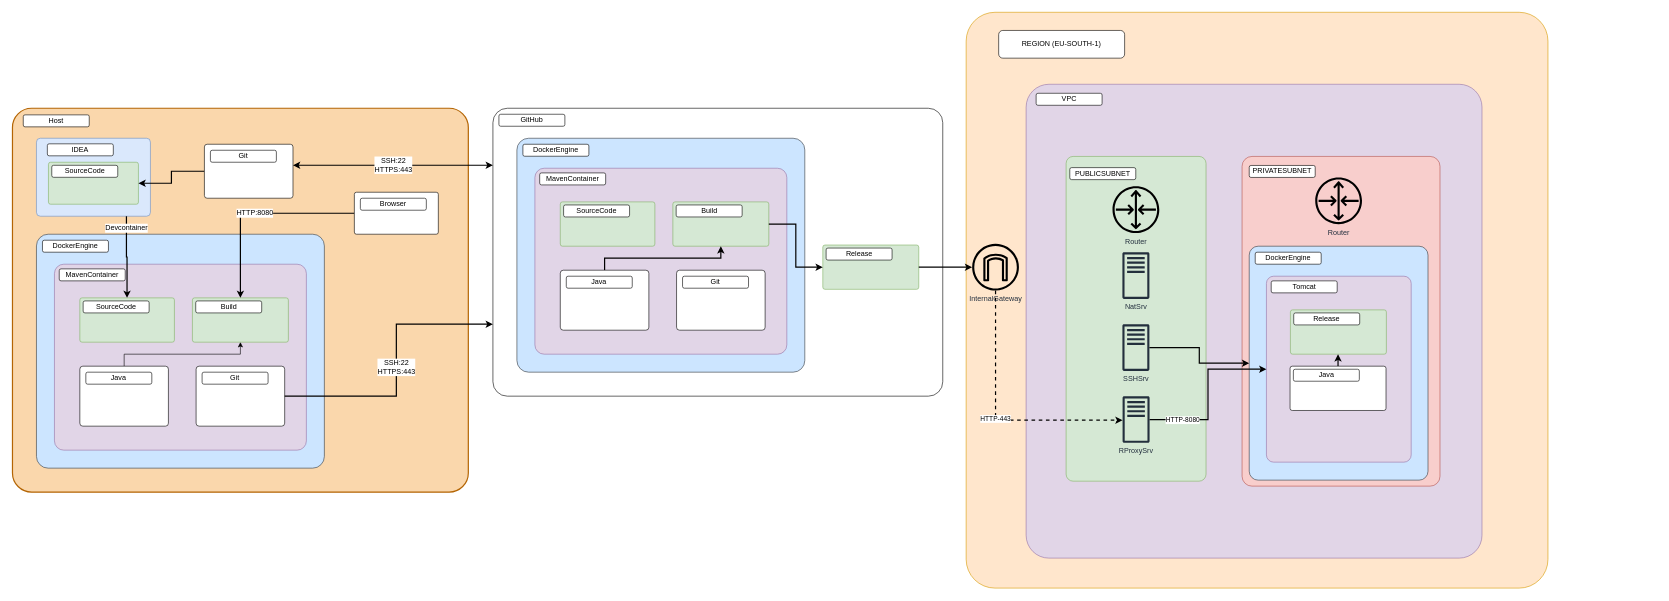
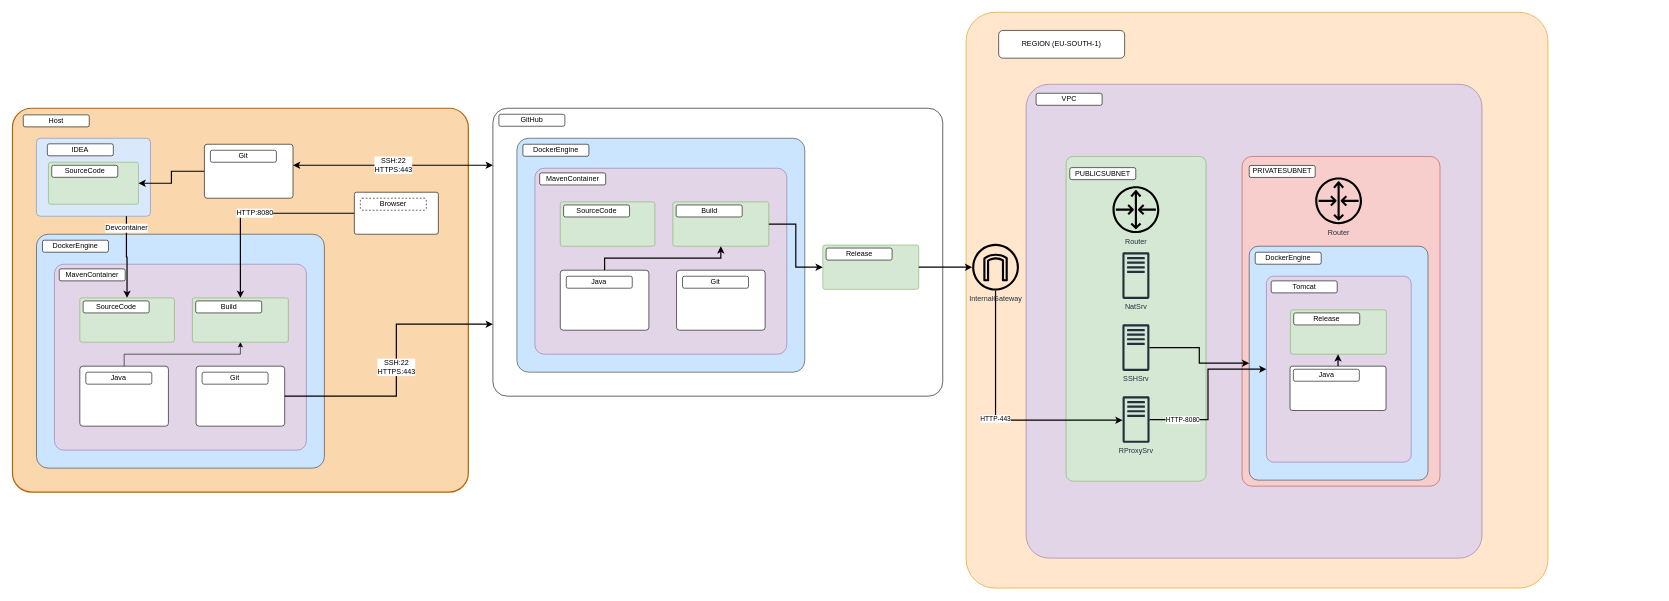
(393, 204) -> (393, 204)
(996, 353) -> (996, 353)
